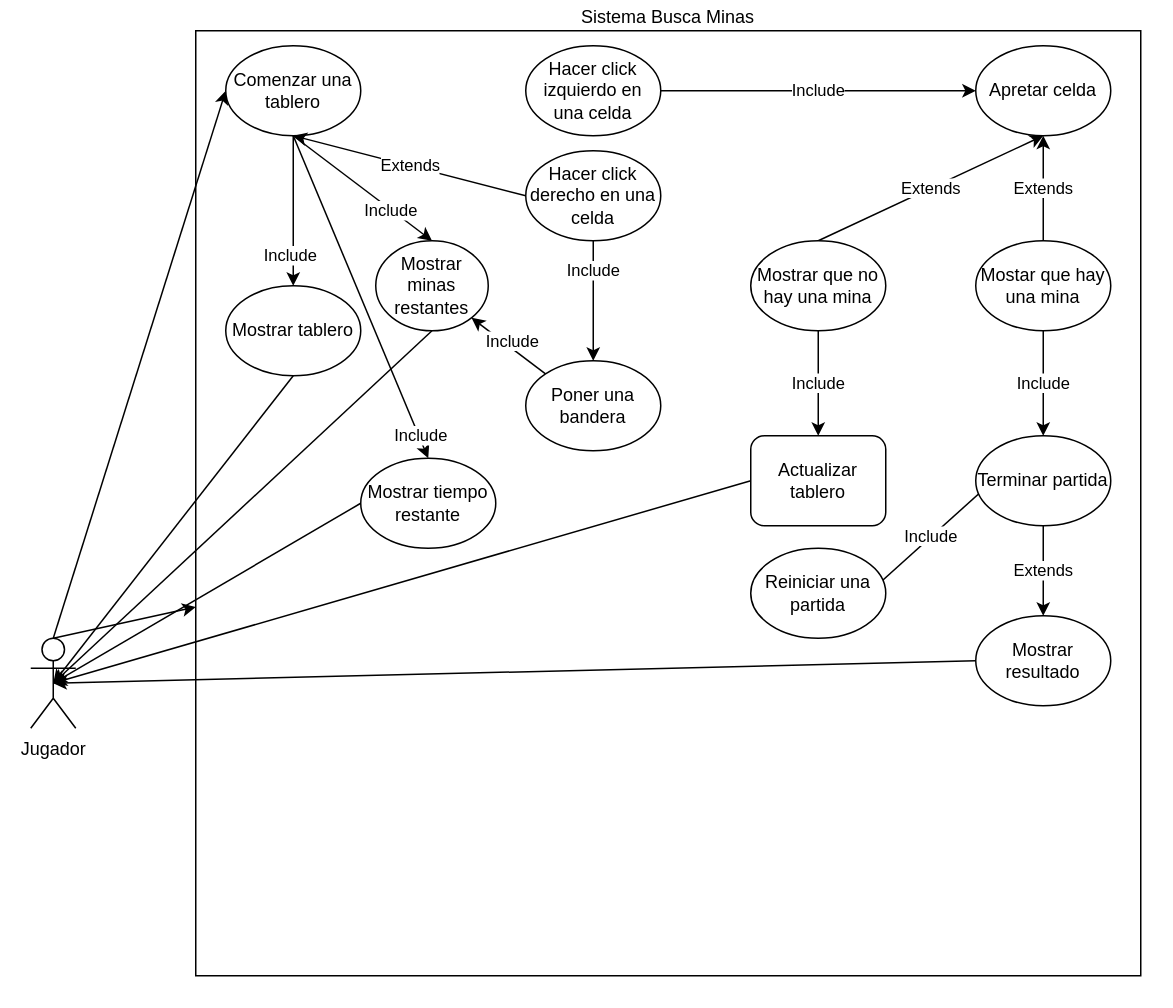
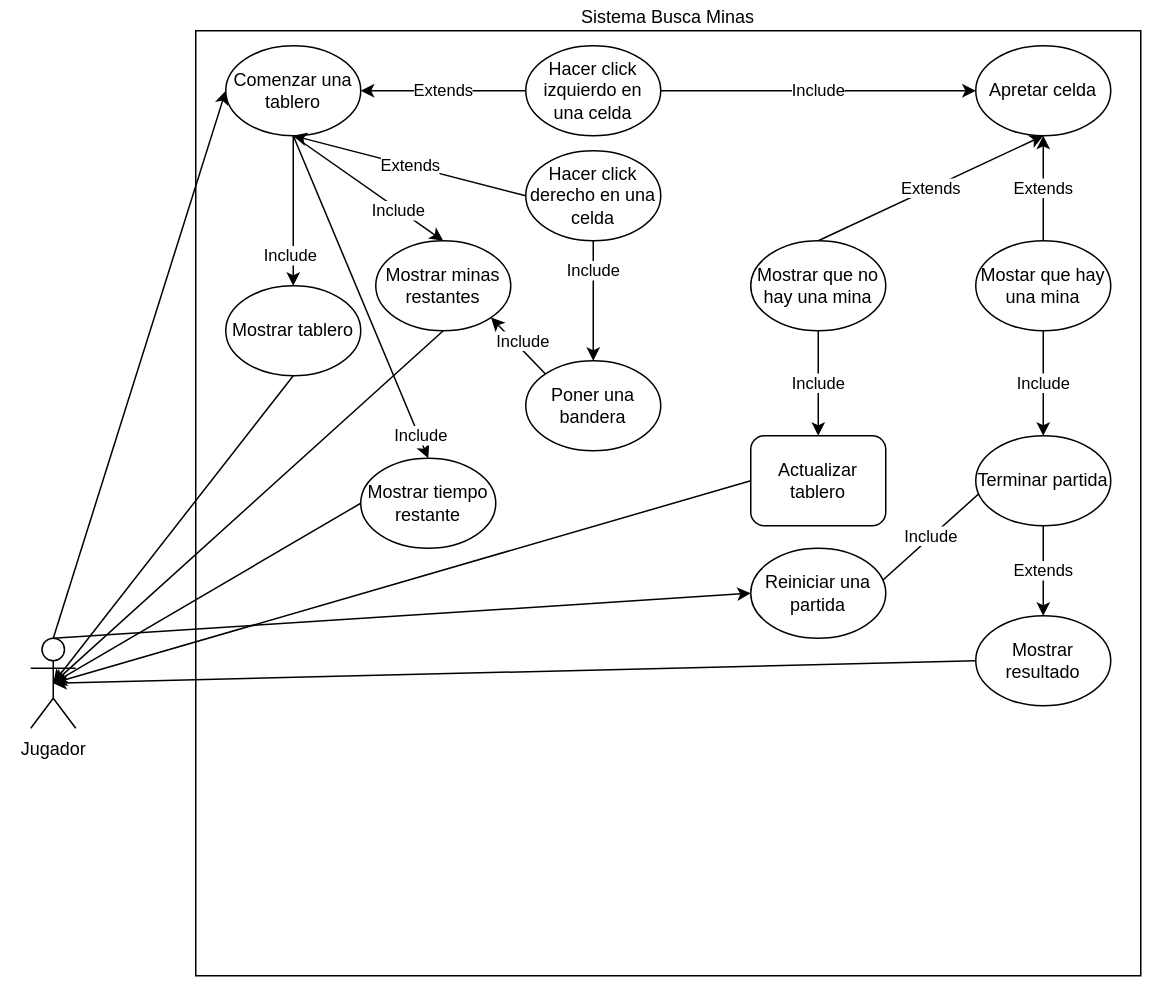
none -> (449, 91)
(432, 286) -> (443, 286)
(144, 618) -> (499, 610)
